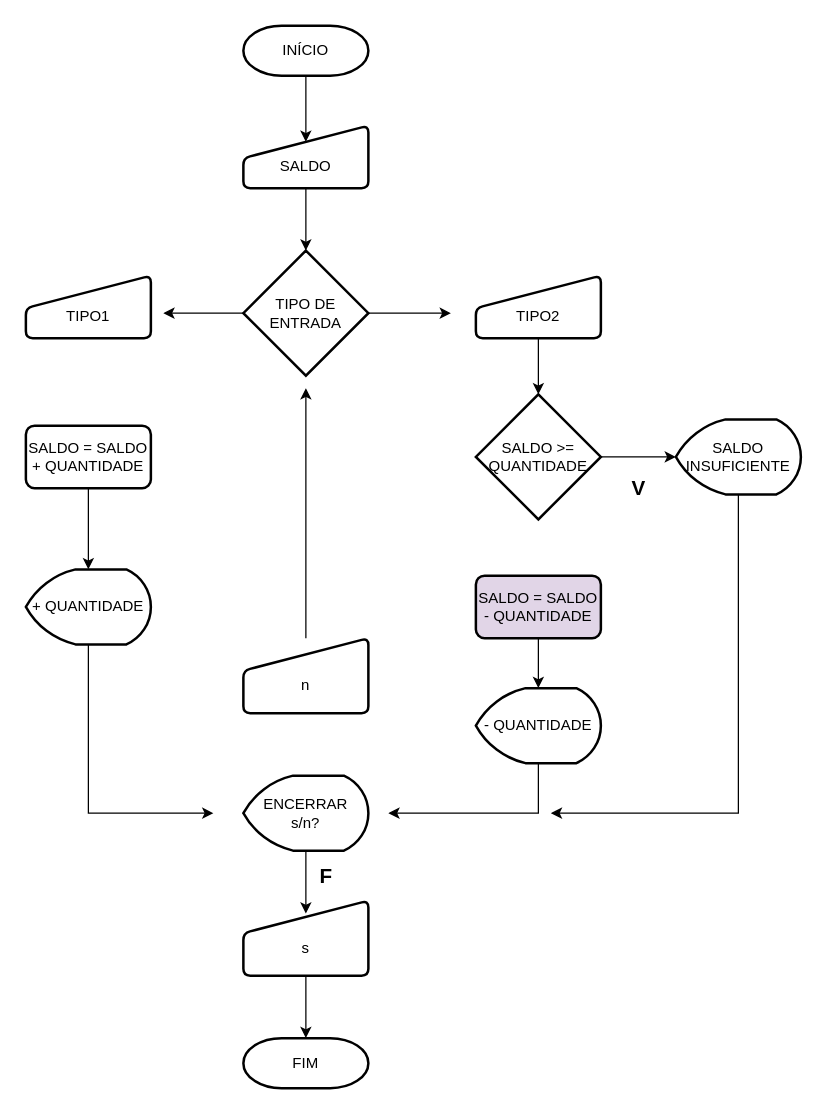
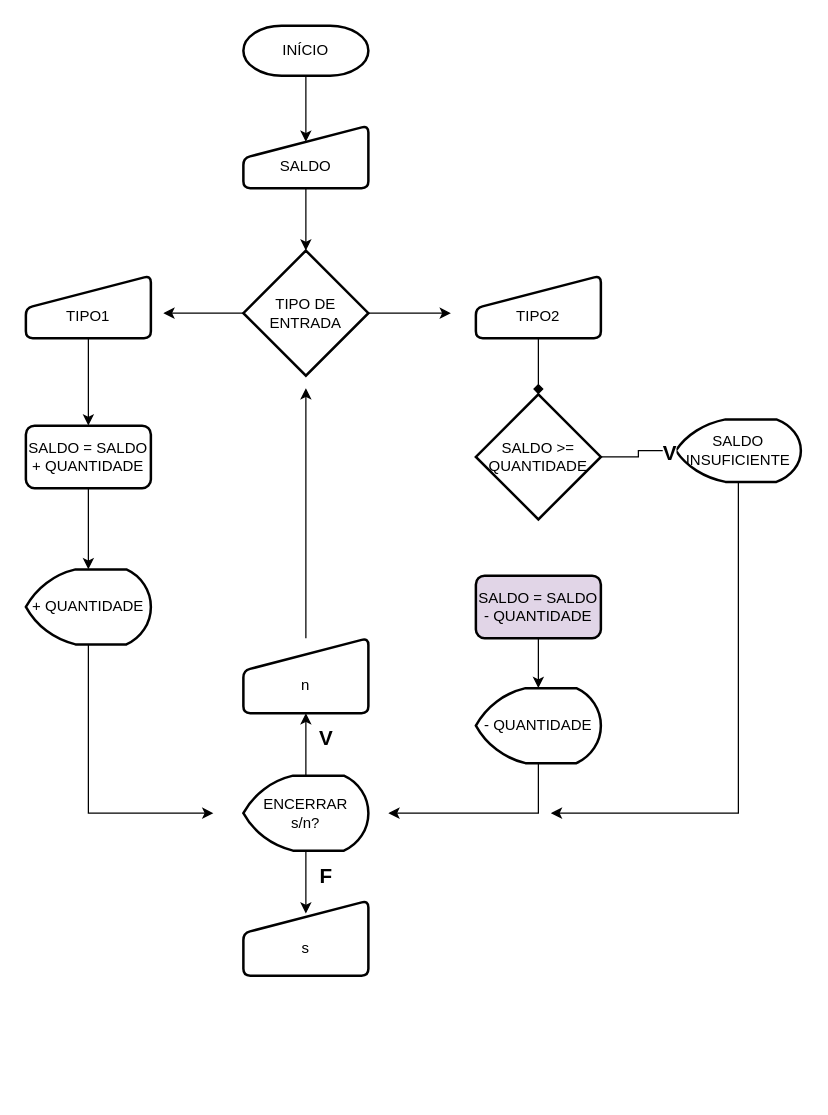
none -> (88, 377)
(538, 384) -> (538, 383)
(738, 457) -> (738, 451)
none -> (306, 748)
(306, 1003) -> none
(306, 1063) -> none
